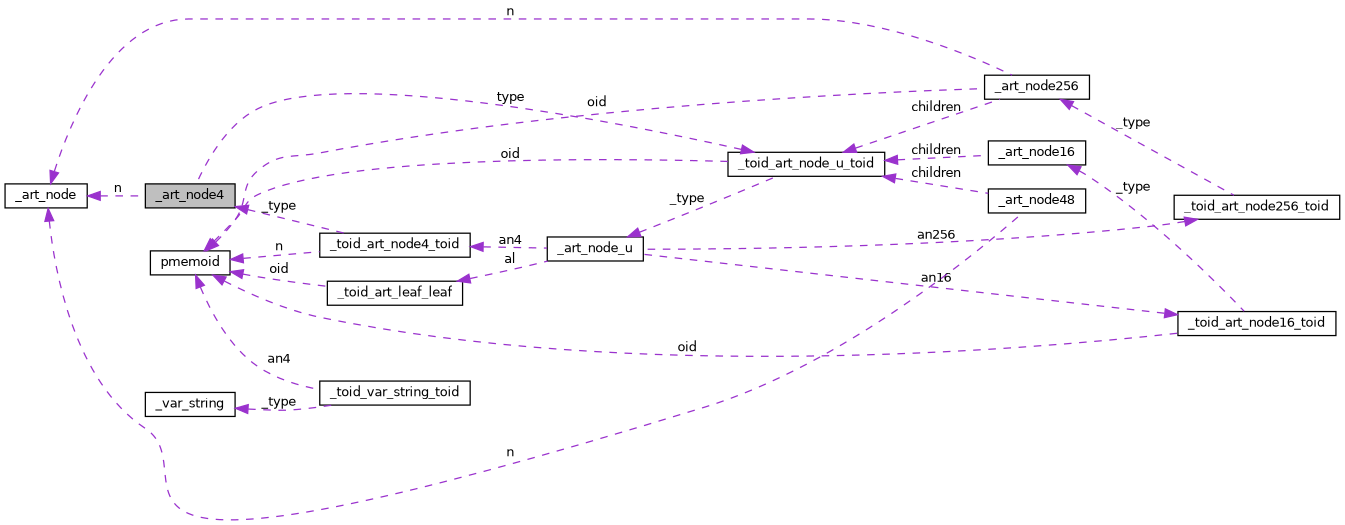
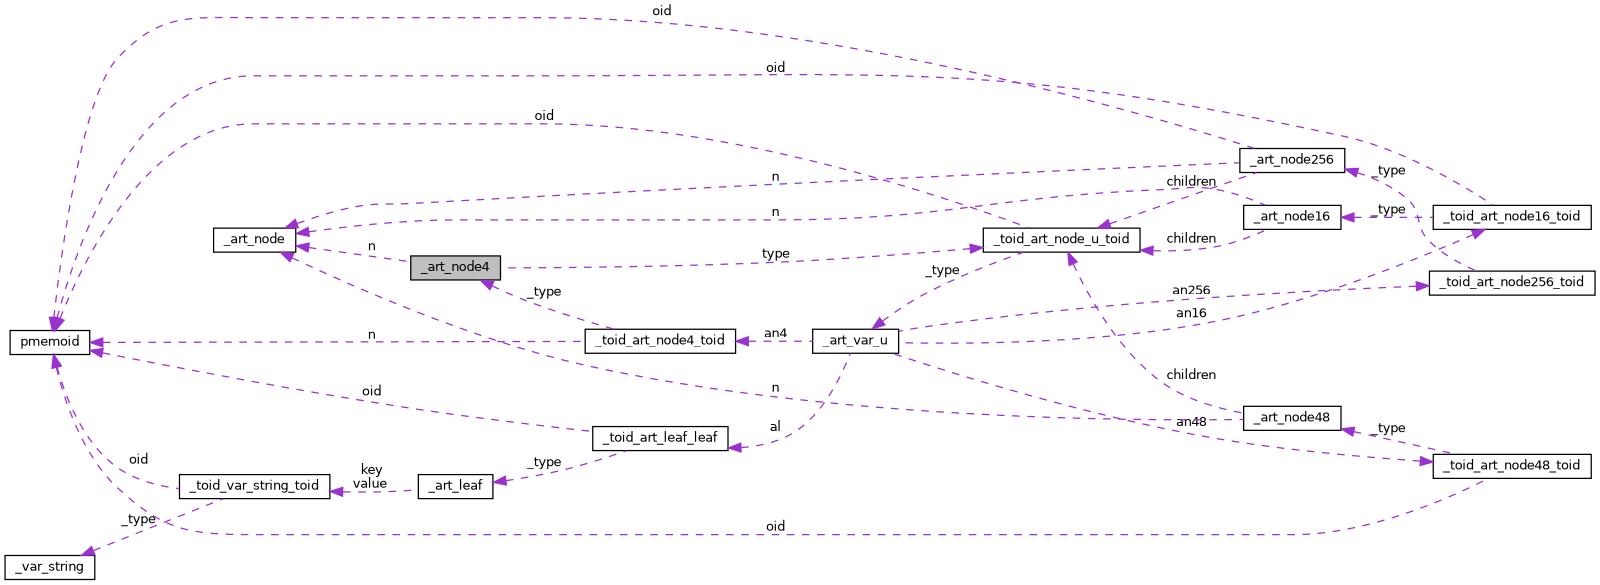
none -> (789, 220)
(595, 249) -> (856, 341)
(277, 360) -> (137, 461)
none -> (1512, 466)
none -> (456, 487)
